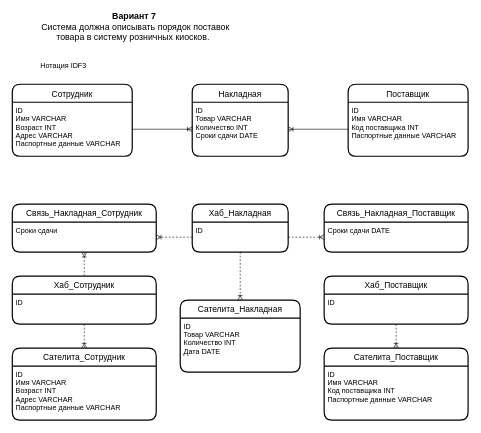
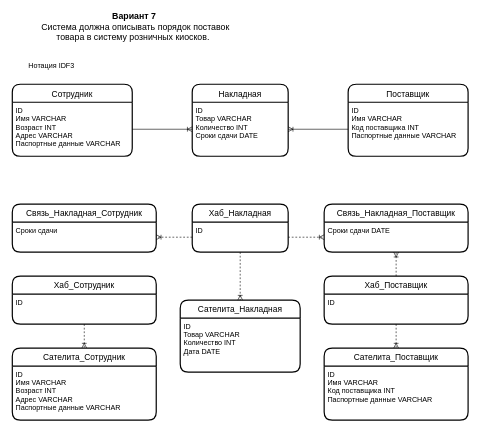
(63, 66) -> (51, 66)
none -> (396, 257)
(84, 264) -> none
